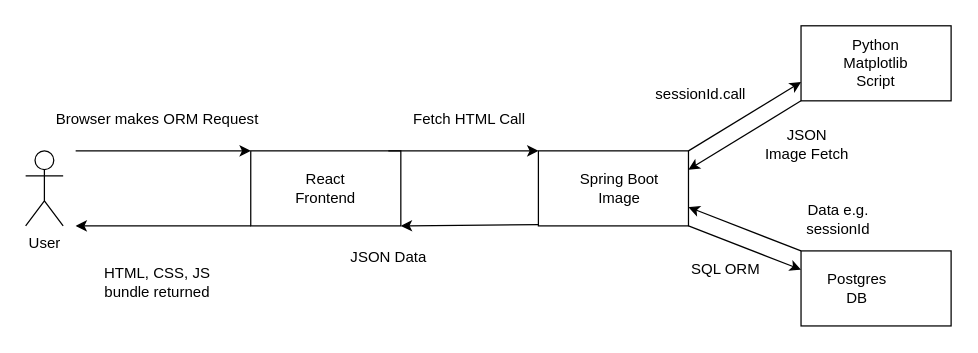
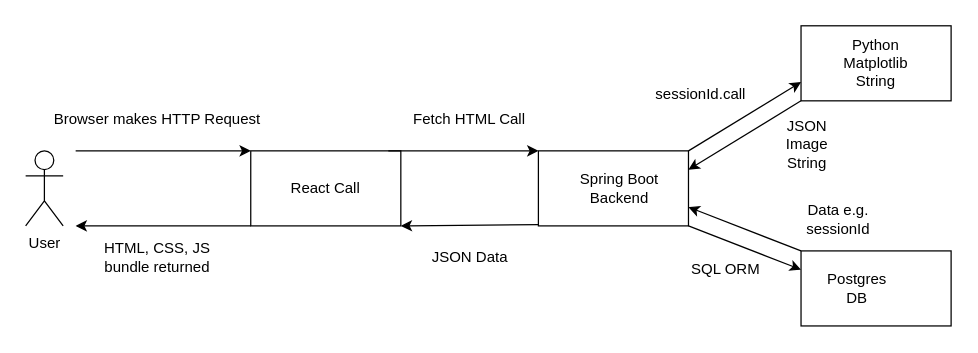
(876, 63) -> (876, 63)
(158, 119) -> (158, 119)
(807, 144) -> (807, 144)
(326, 188) -> (326, 188)
(619, 188) -> (619, 188)
(388, 257) -> (469, 257)
(157, 282) -> (157, 257)
